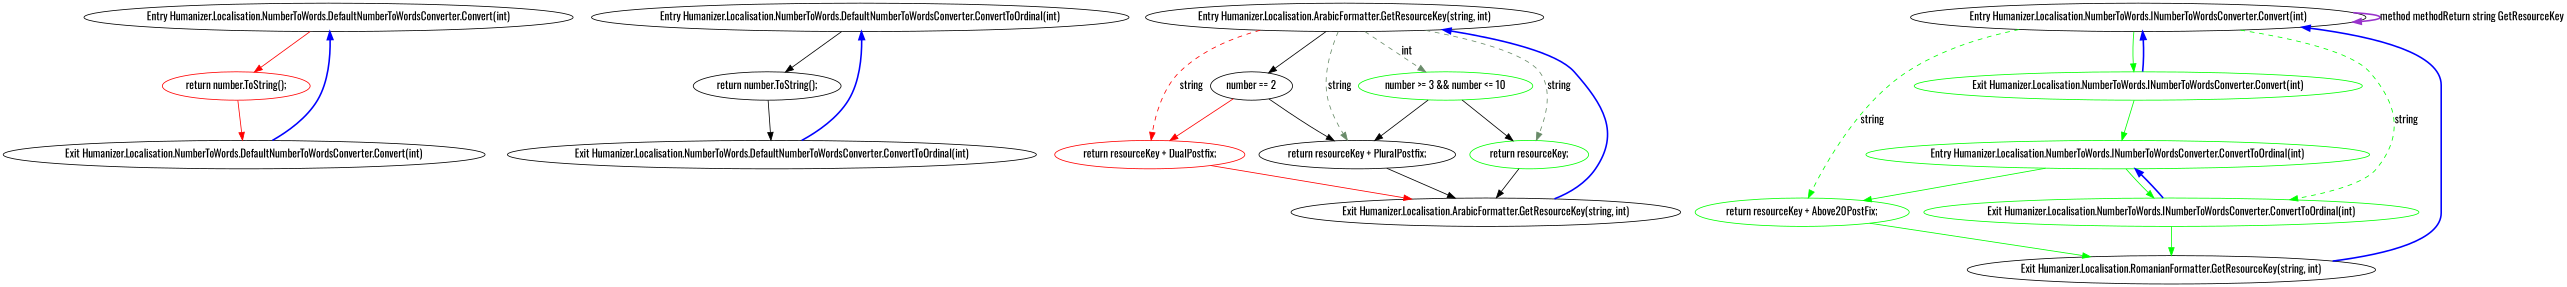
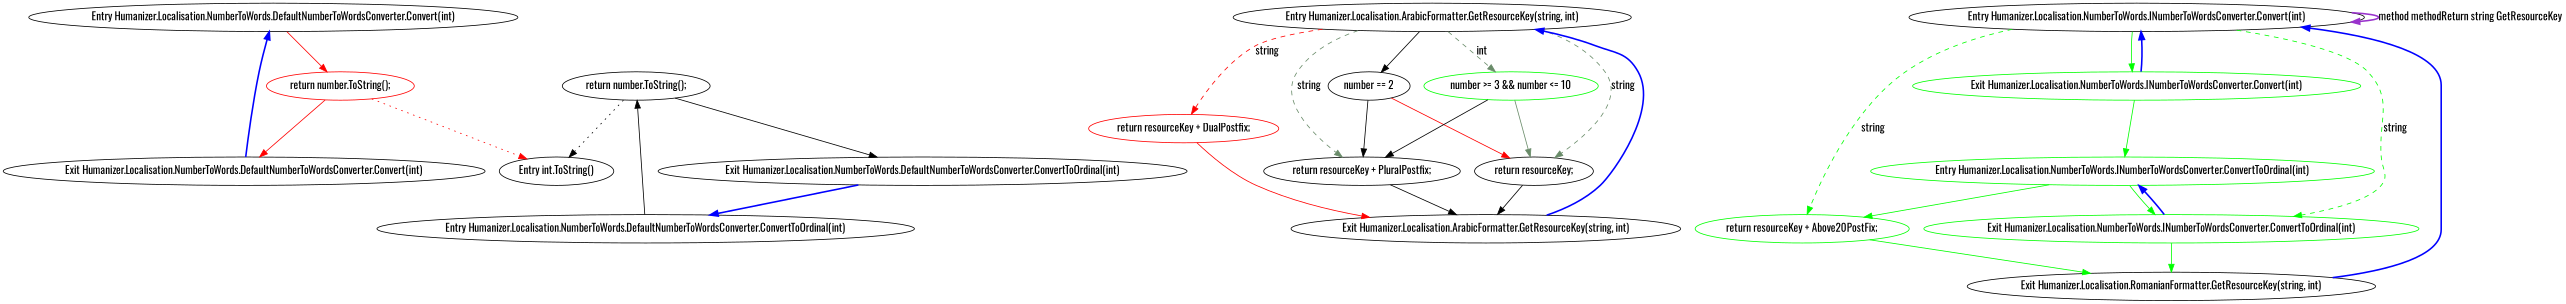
(1205, 117) -> (1450, 128)
(1484, 118) -> (1521, 125)
(1529, 155) -> (1534, 171)
none -> (557, 171)
